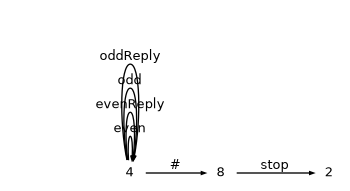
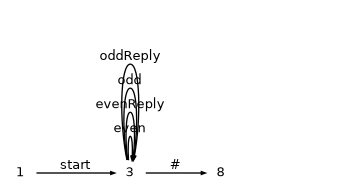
none -> (21, 173)
(130, 173) -> (130, 173)
(329, 173) -> none
